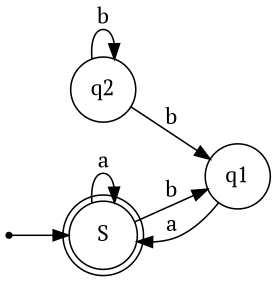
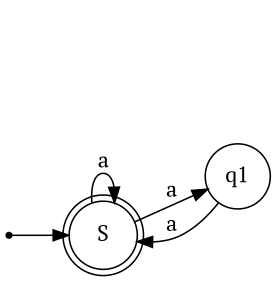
(103, 90) -> none
(171, 191) -> (171, 191)
